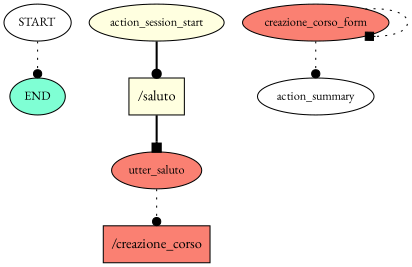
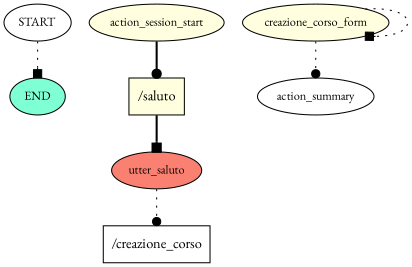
(316, 23) -> (316, 23)
(38, 56) -> (38, 54)
(157, 244) -> (157, 244)
